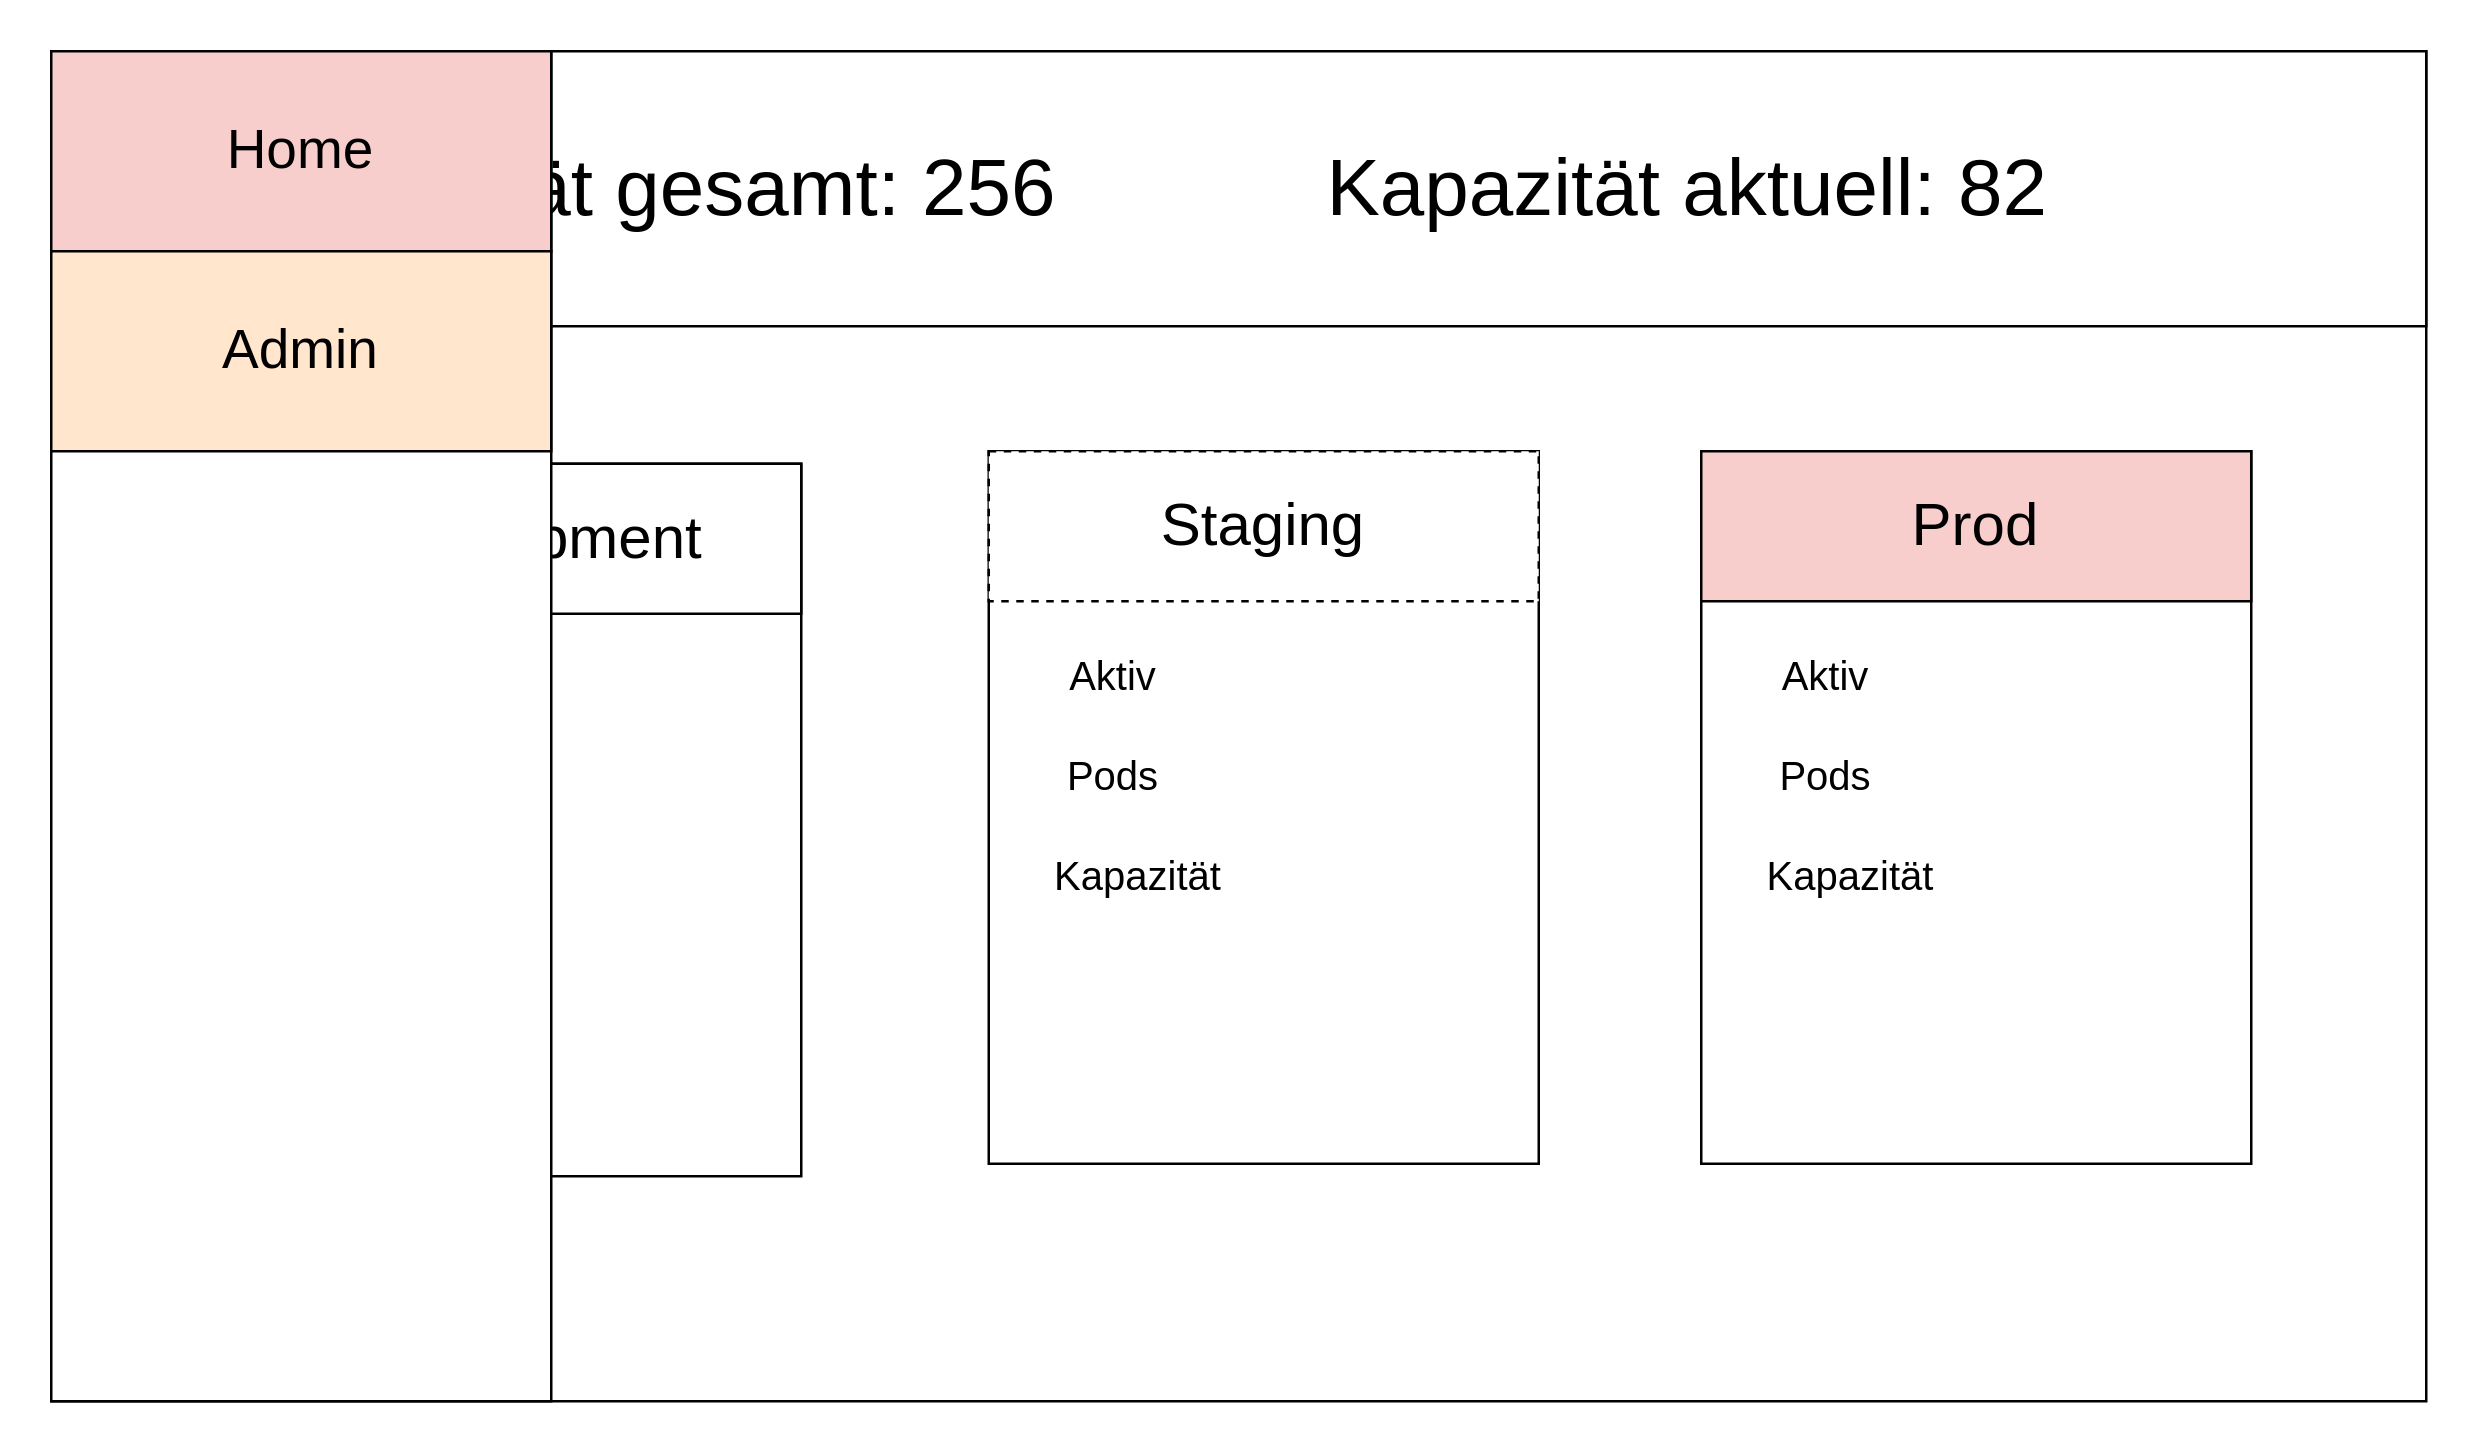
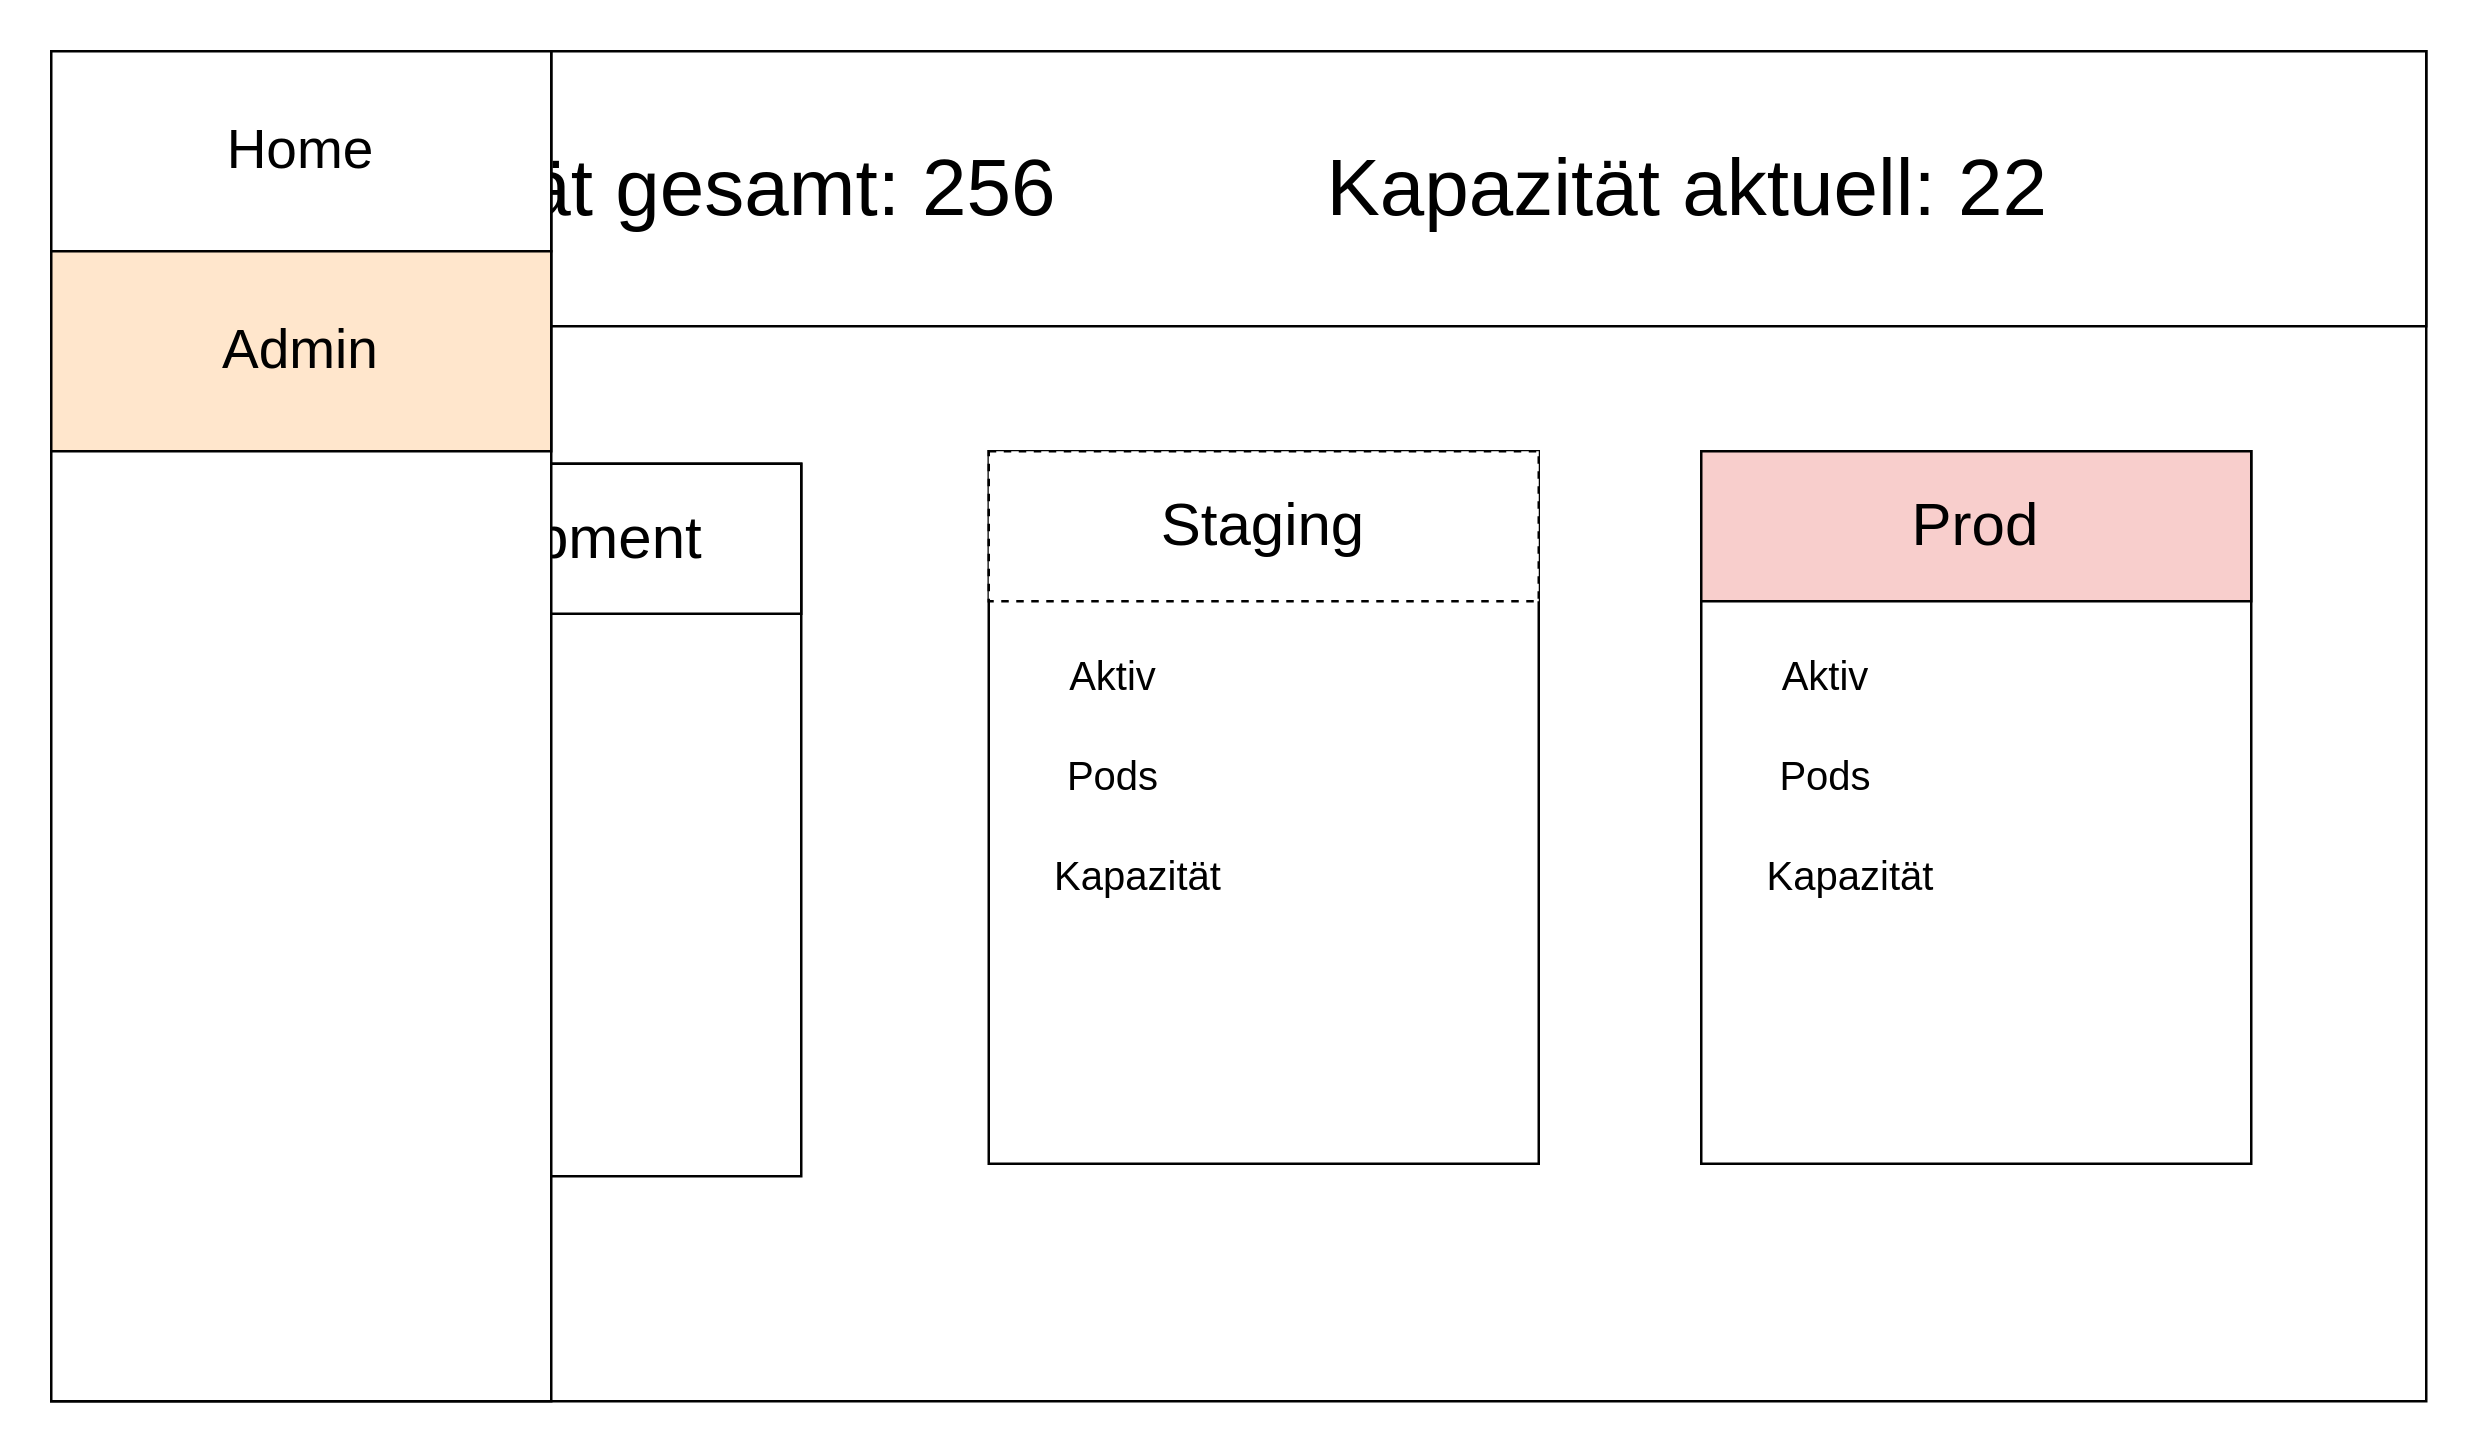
(301, 151) -> (301, 151)
(1239, 189) -> (1239, 189)
